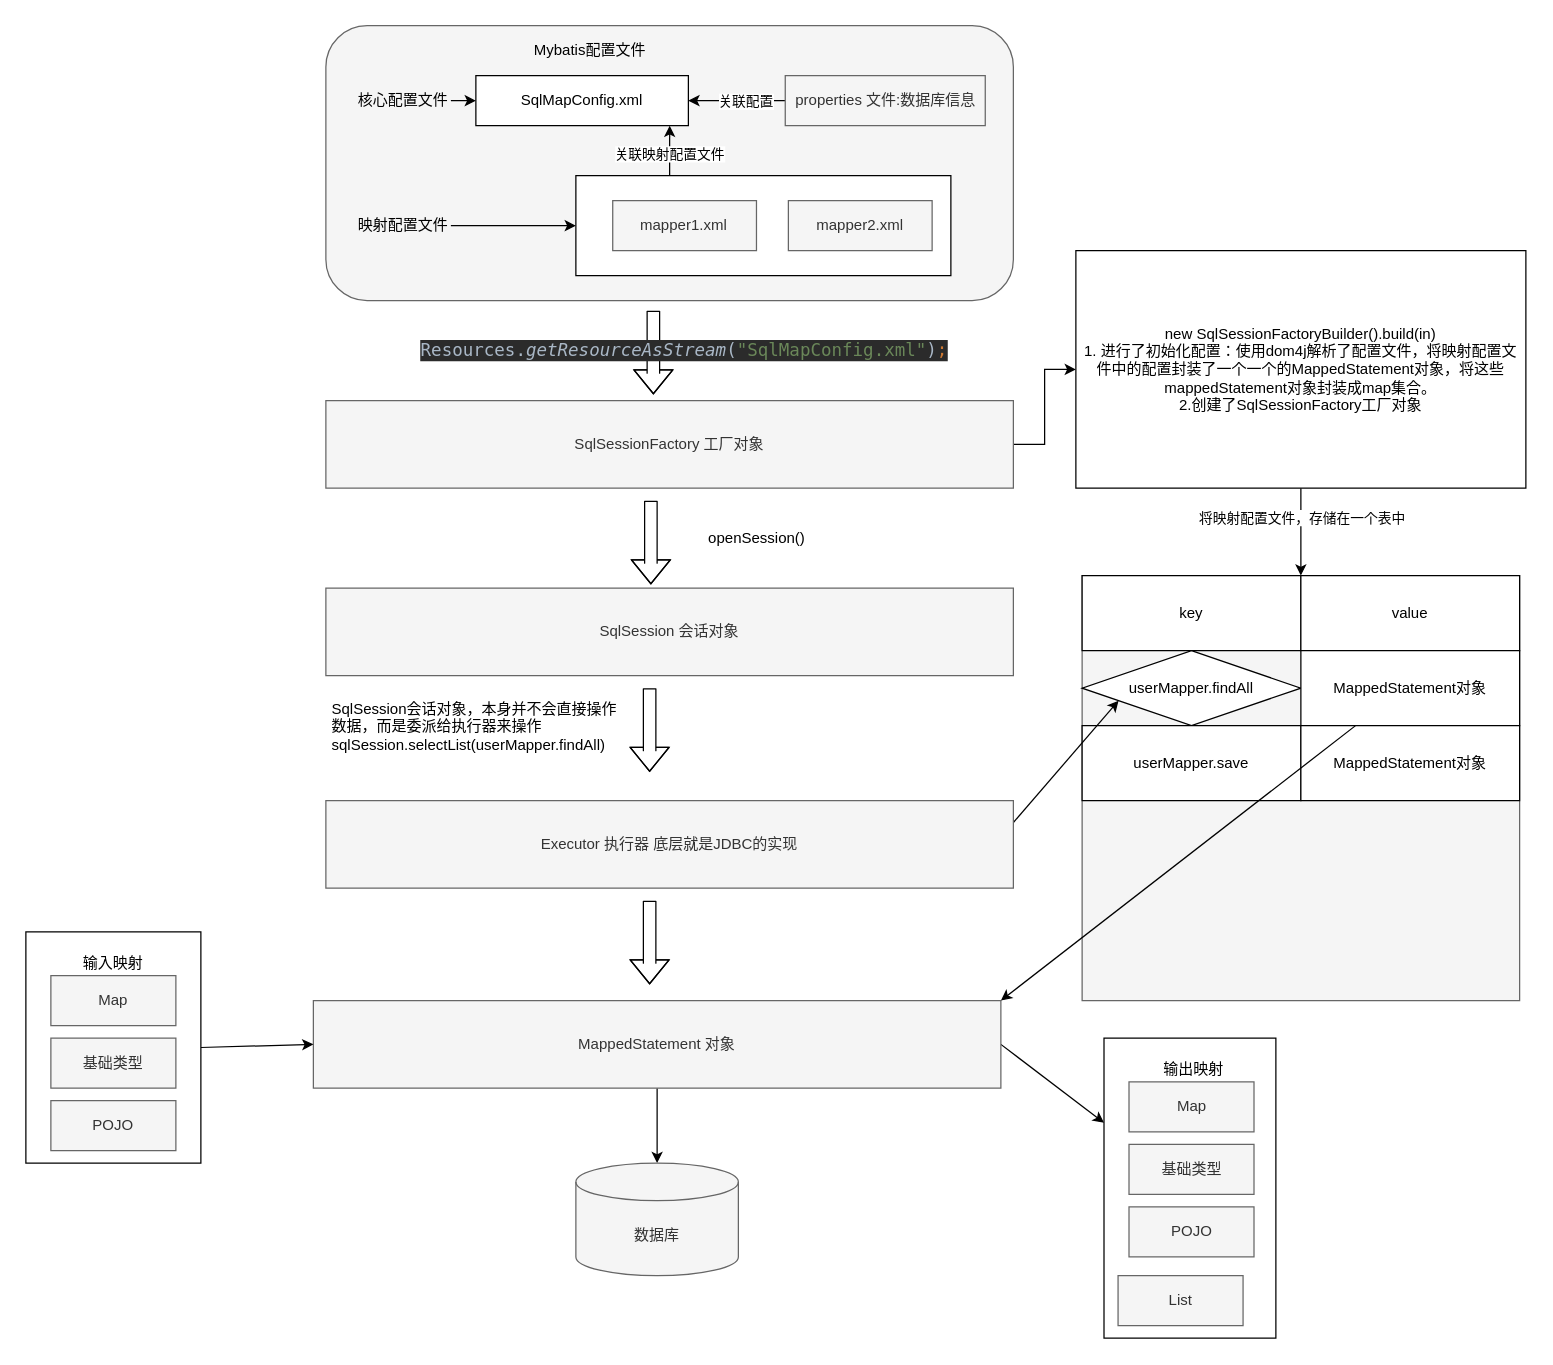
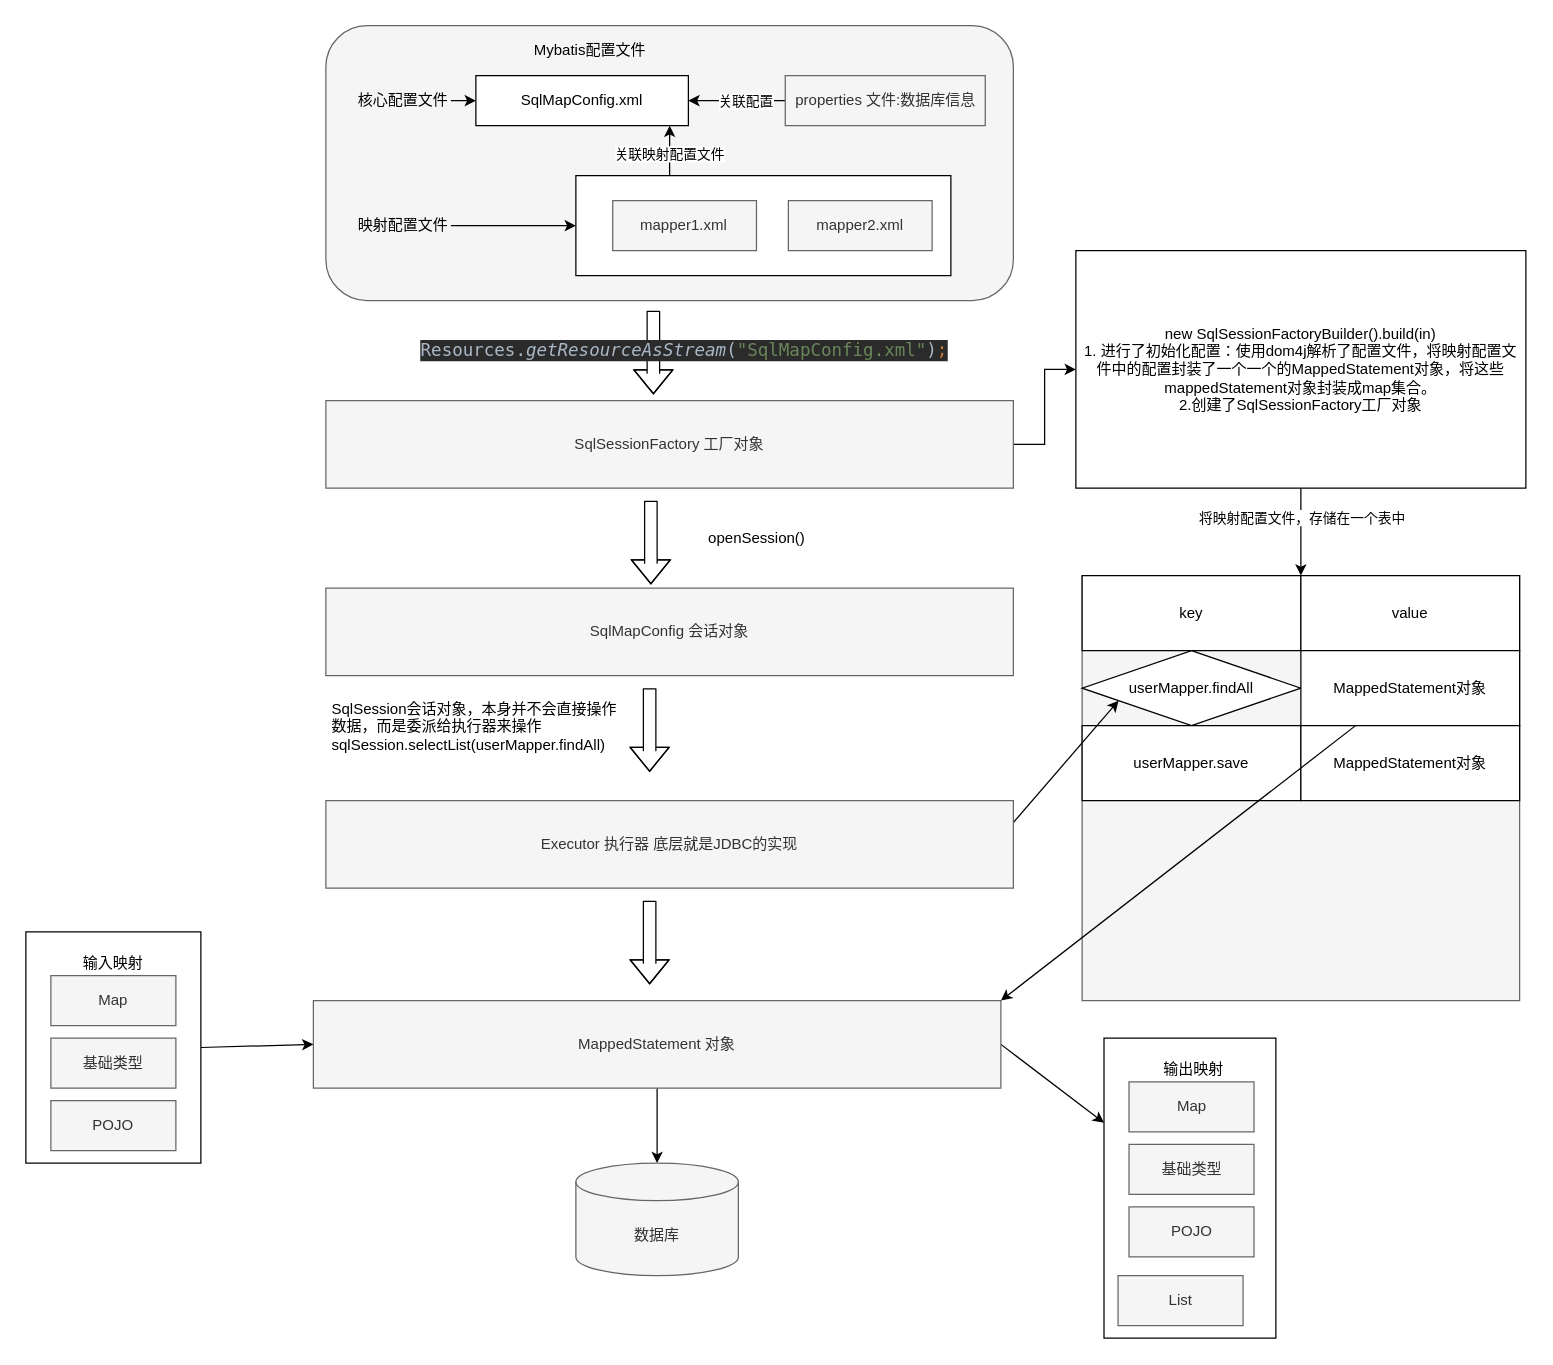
(669, 632) -> (669, 632)
